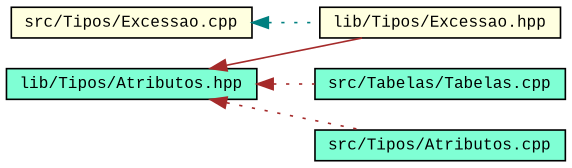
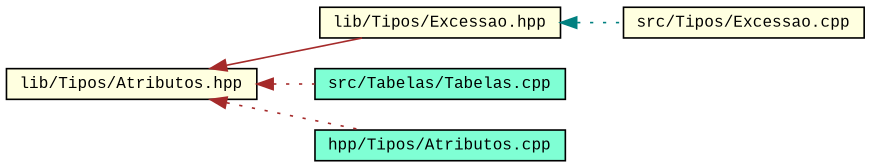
(294, 23) -> (600, 23)
(132, 84) -> (132, 84)
(440, 145) -> (440, 145)
